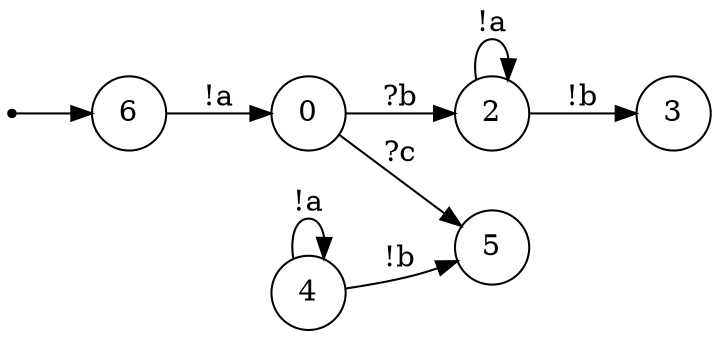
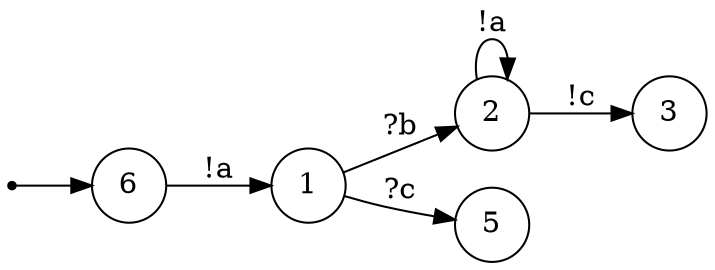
(583, 98) -> (581, 98)
(309, 113) -> (309, 186)
(309, 293) -> none
